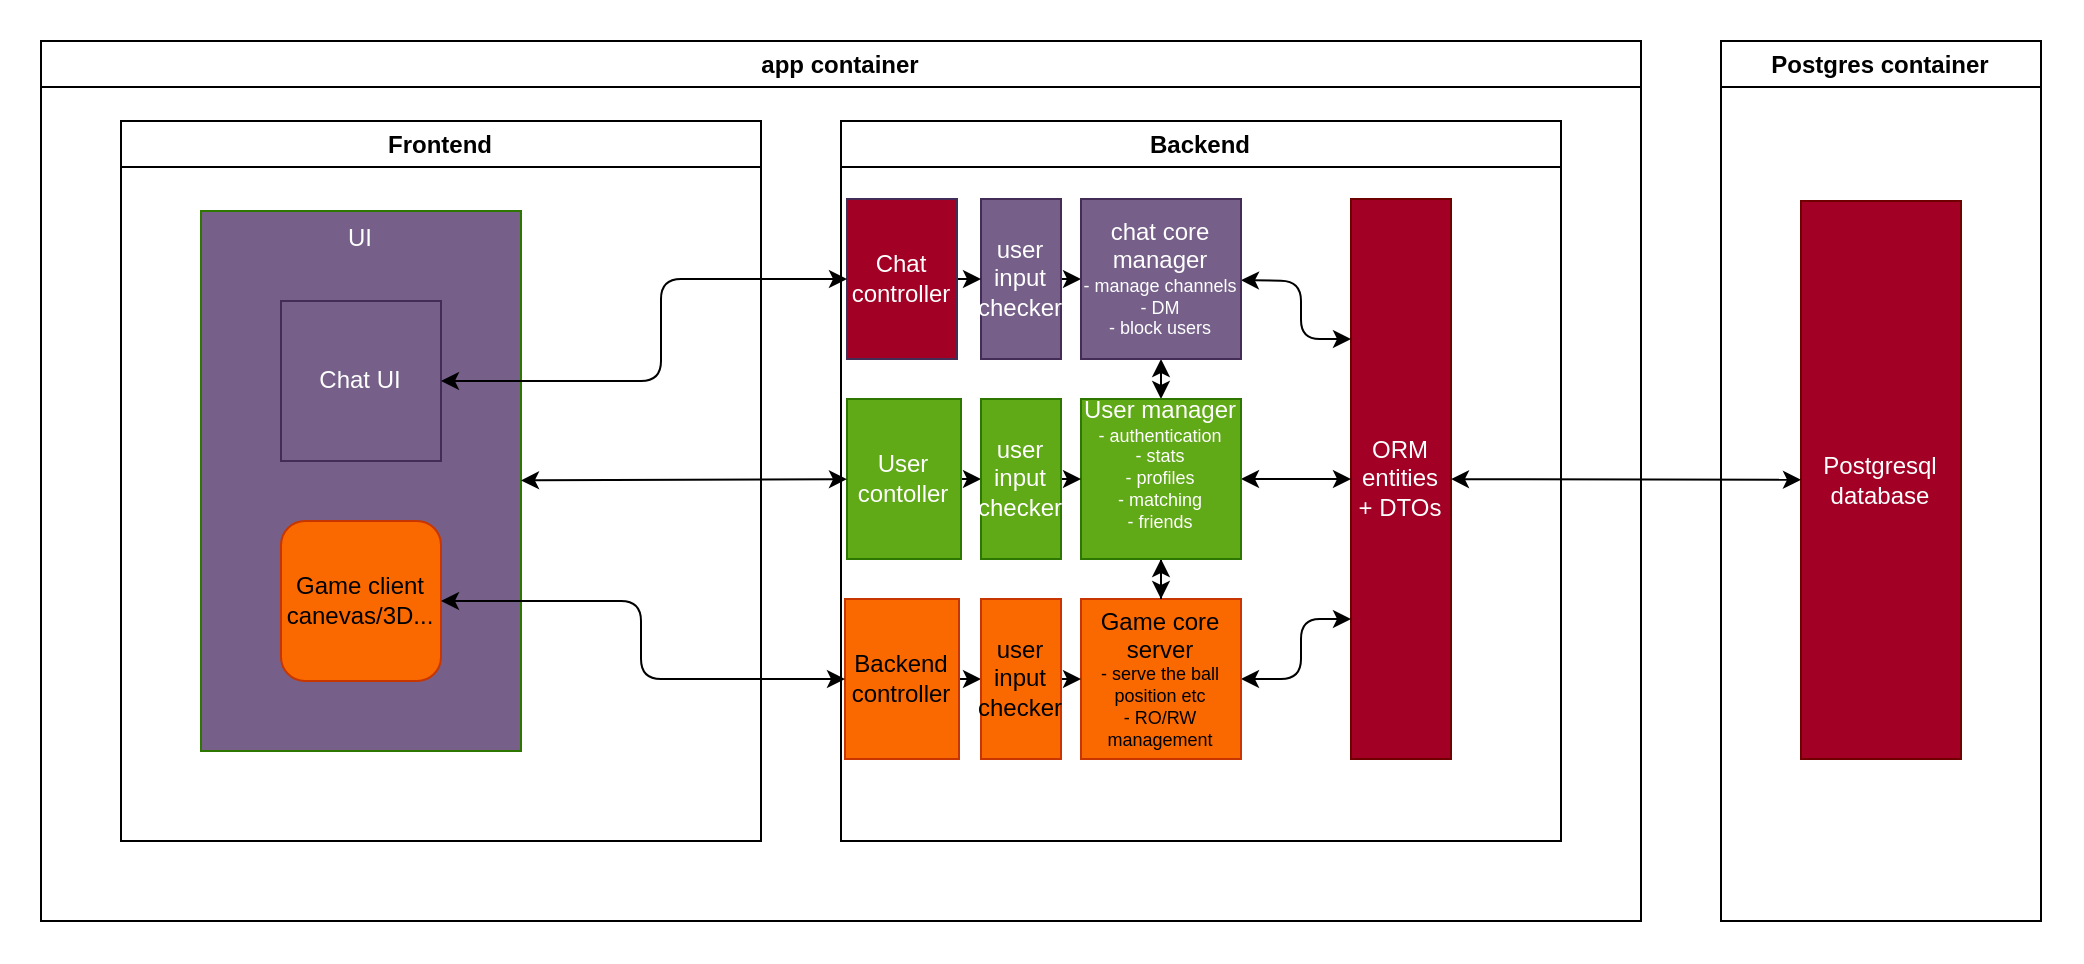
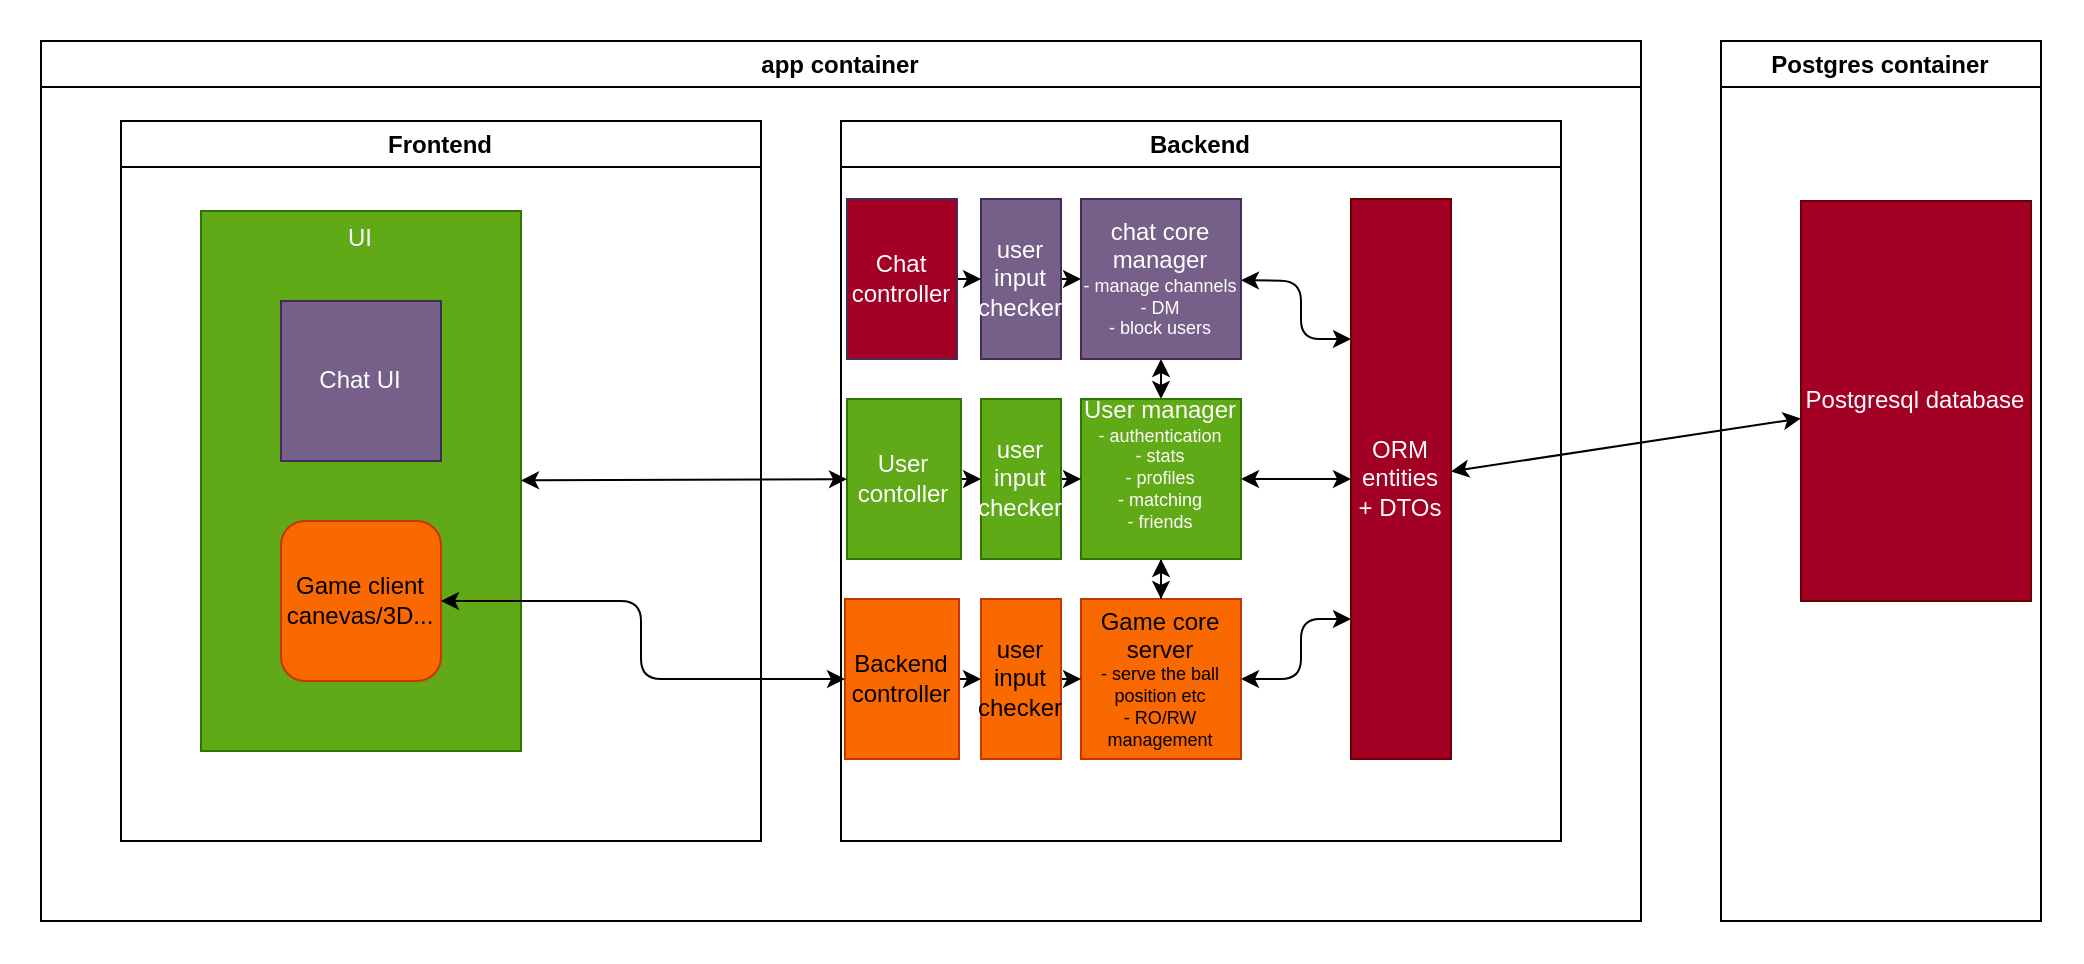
(661, 347) -> none
(1881, 480) -> (1916, 401)
(361, 481) -> (361, 481)
